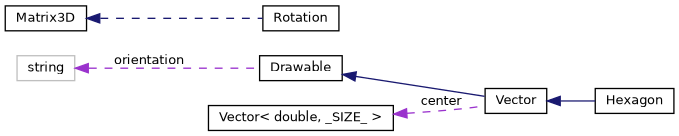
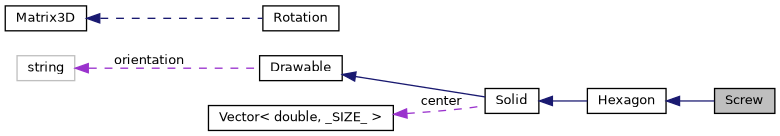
(516, 101) -> (512, 101)
none -> (745, 101)
